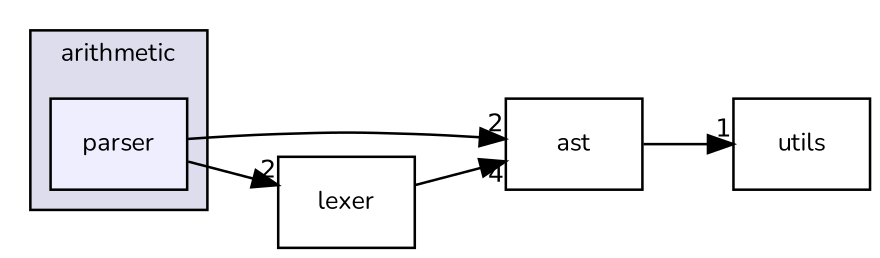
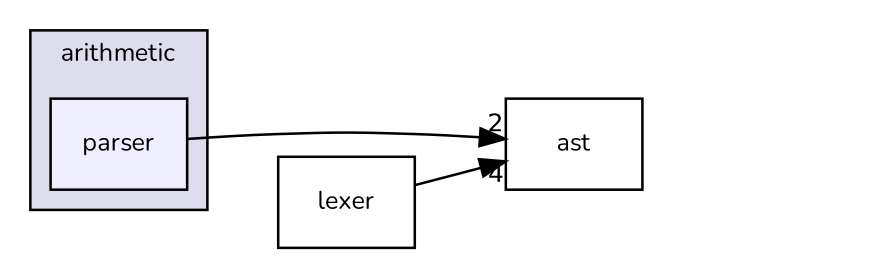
(802, 144) -> none
(224, 171) -> none
